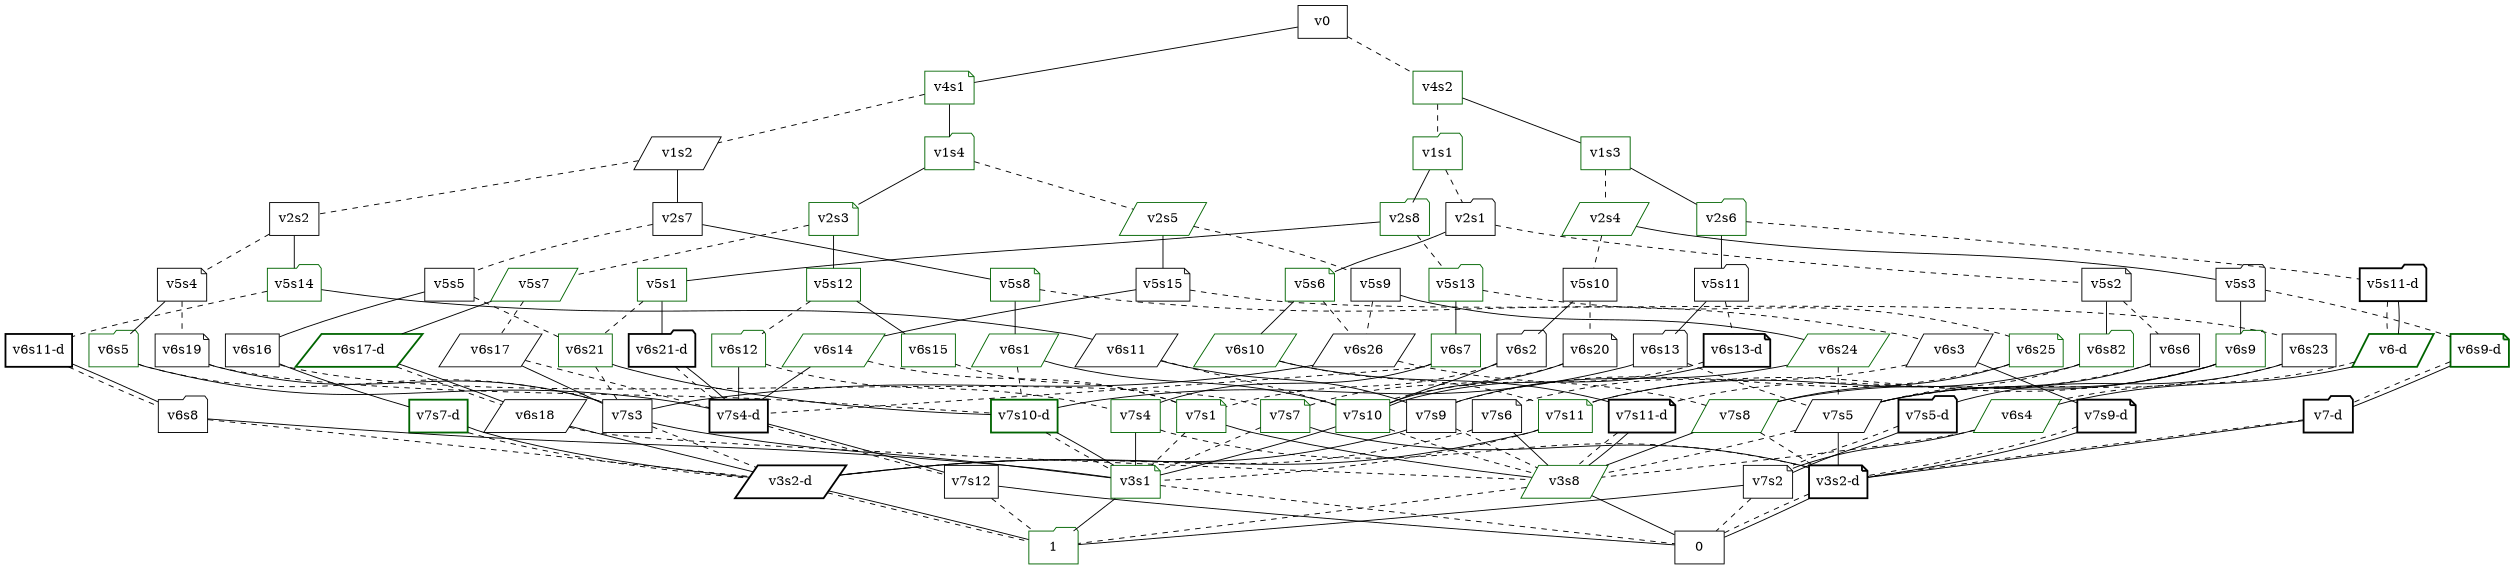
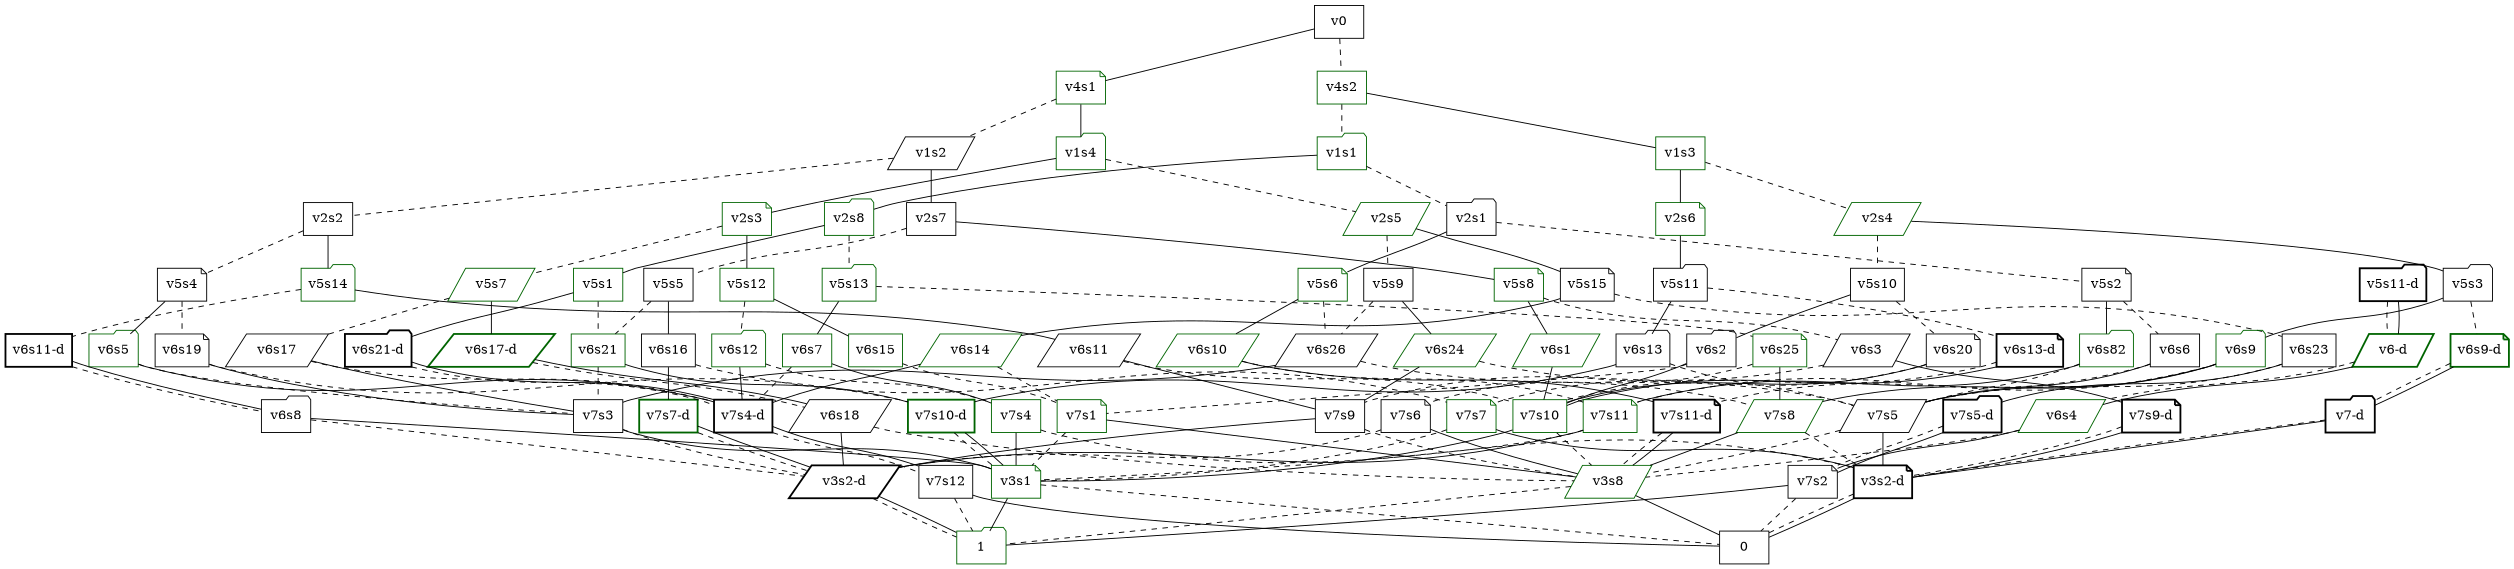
(1721, 219) -> (1680, 219)
(2053, 247) -> none
(1020, 383) -> none
